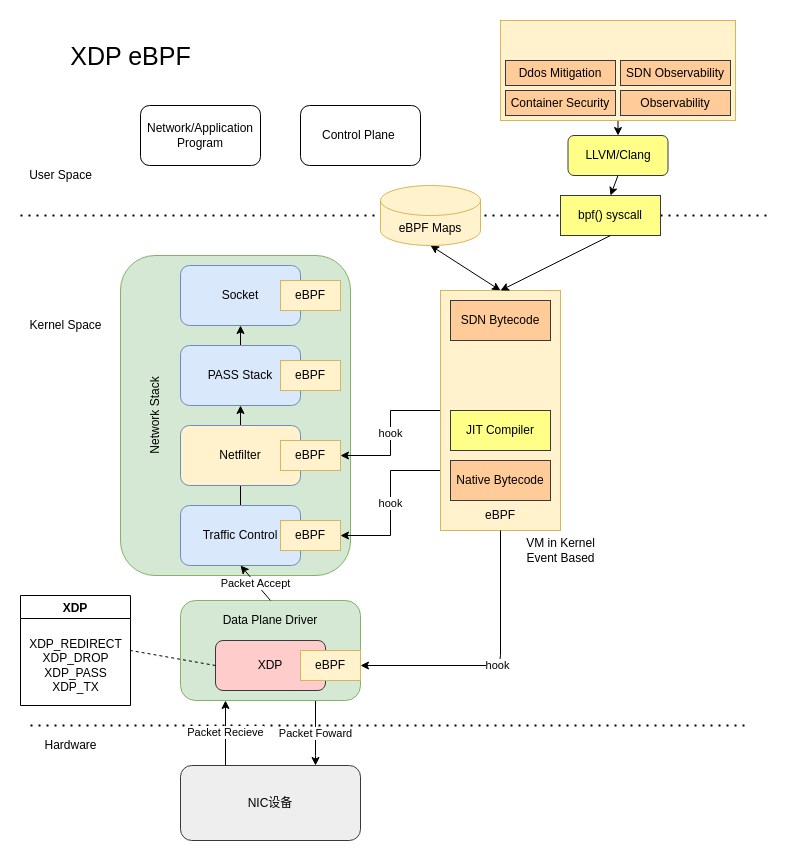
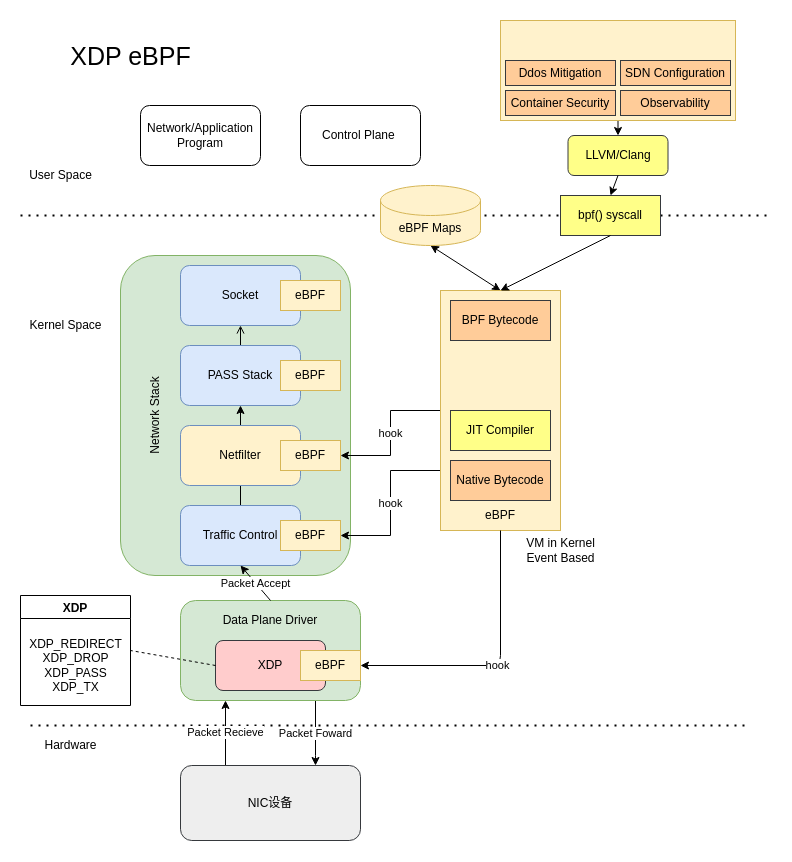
(676, 74) -> (676, 74)
(501, 321) -> (501, 321)
(241, 333) -> (241, 331)
